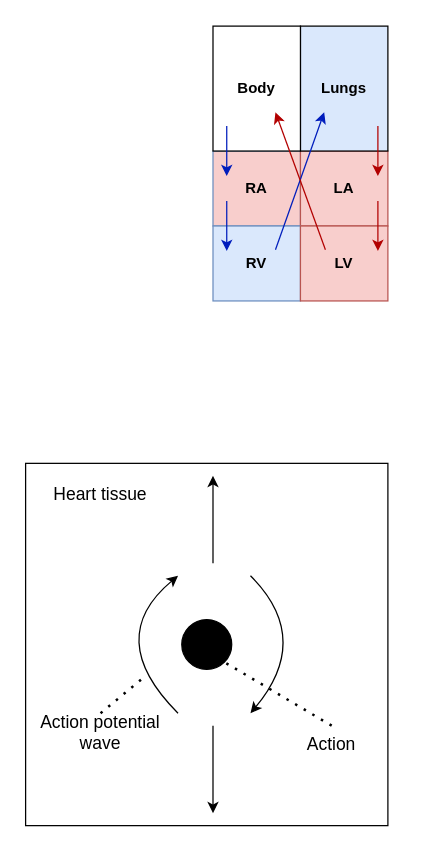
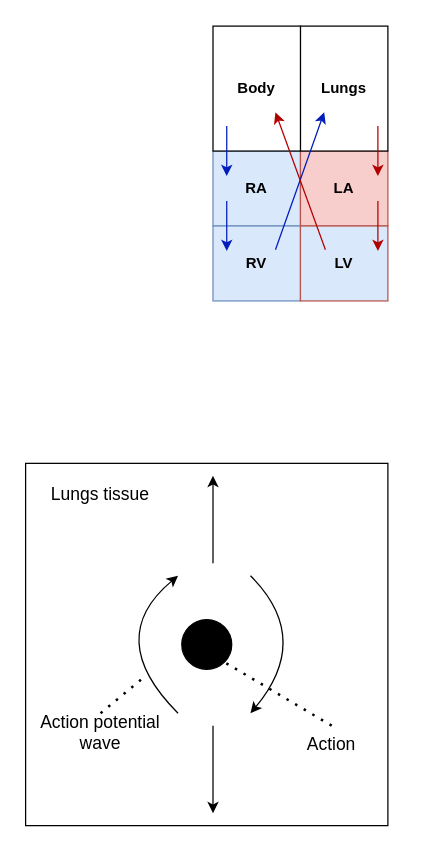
(344, 88) -> (344, 88)
(257, 188) -> (257, 188)
(344, 263) -> (344, 263)
(101, 494) -> (101, 494)
